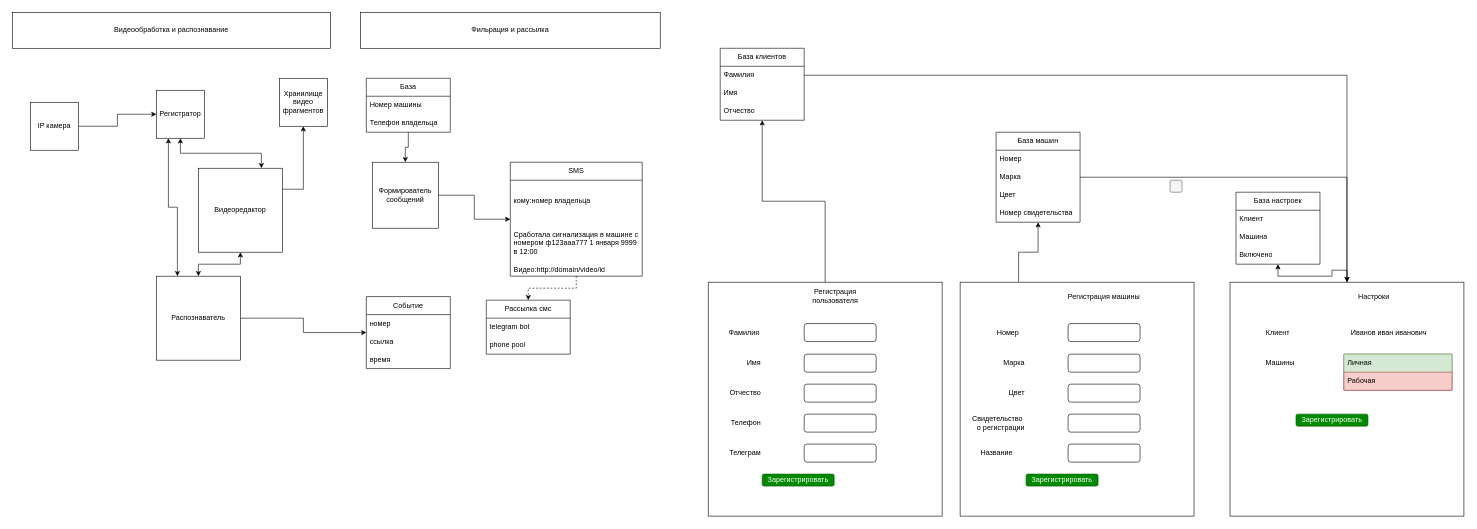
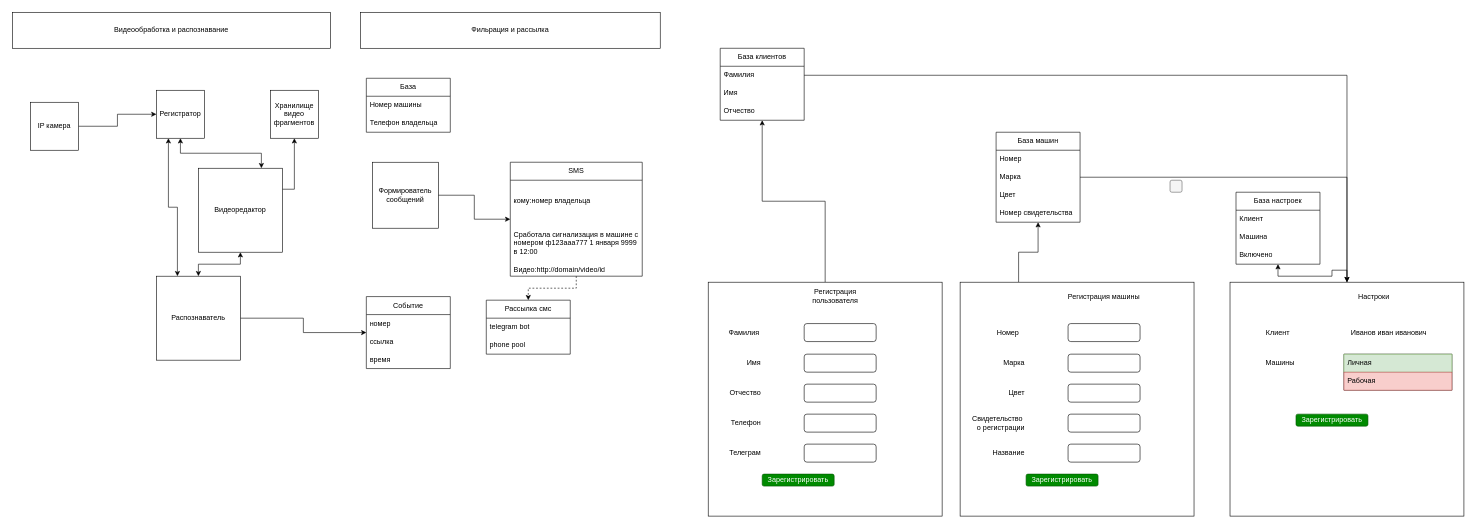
(303, 102) -> (294, 114)
(405, 149) -> none
(996, 453) -> (1008, 453)
